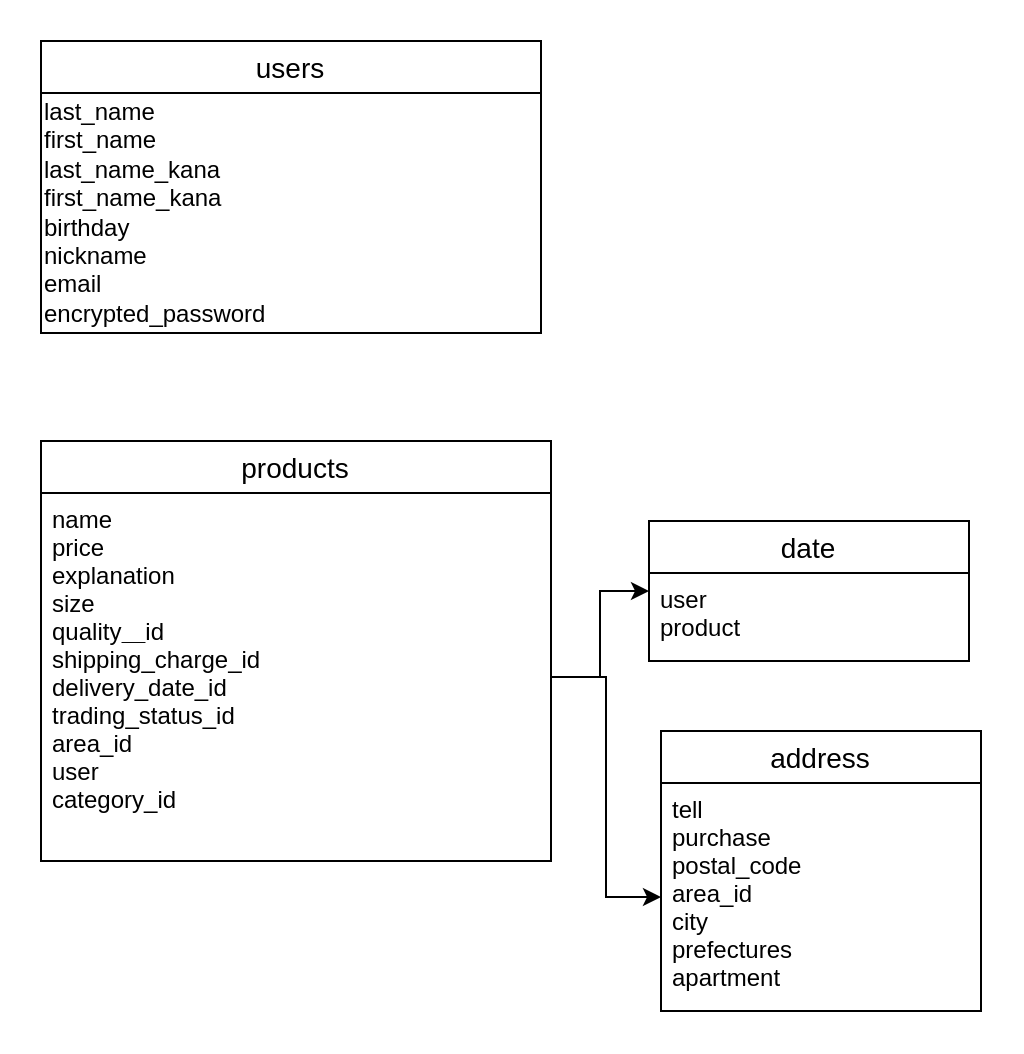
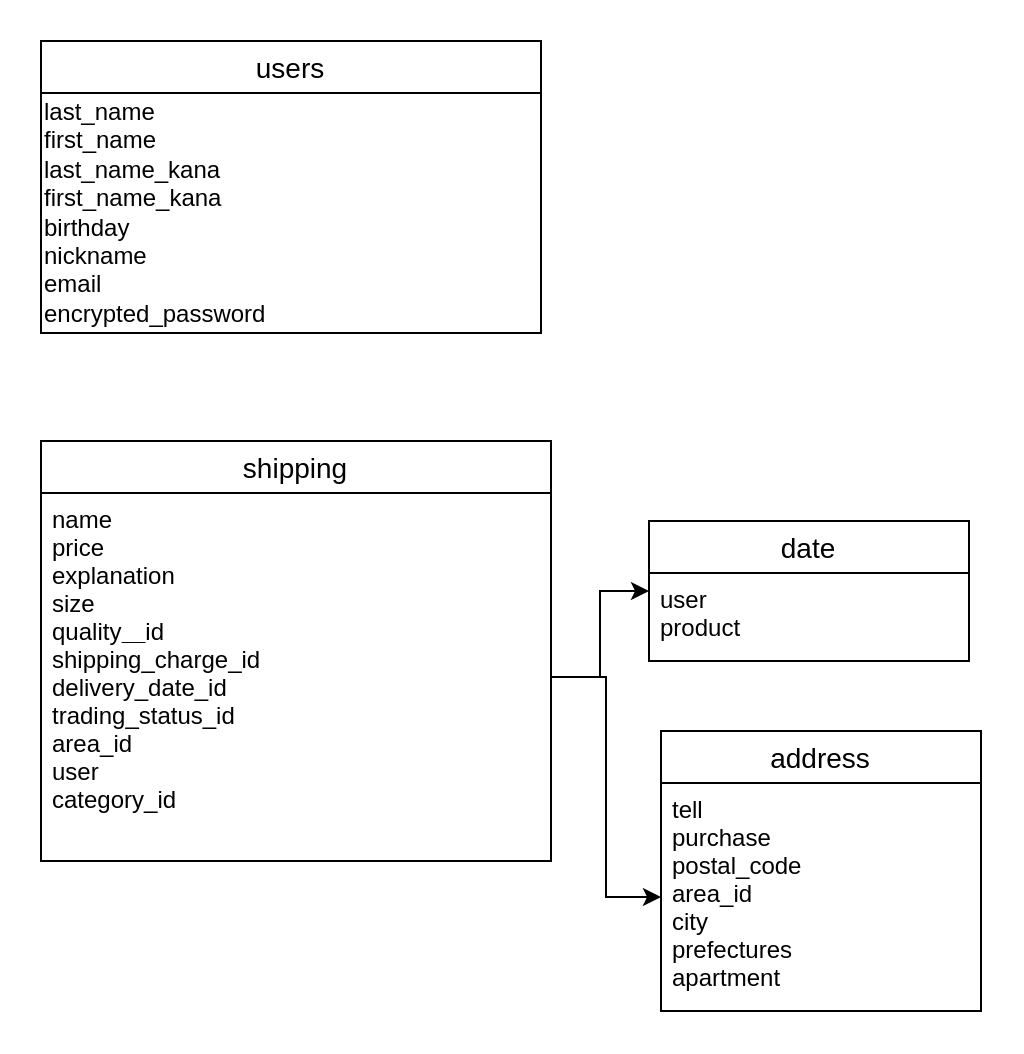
(295, 469) -> (295, 469)
